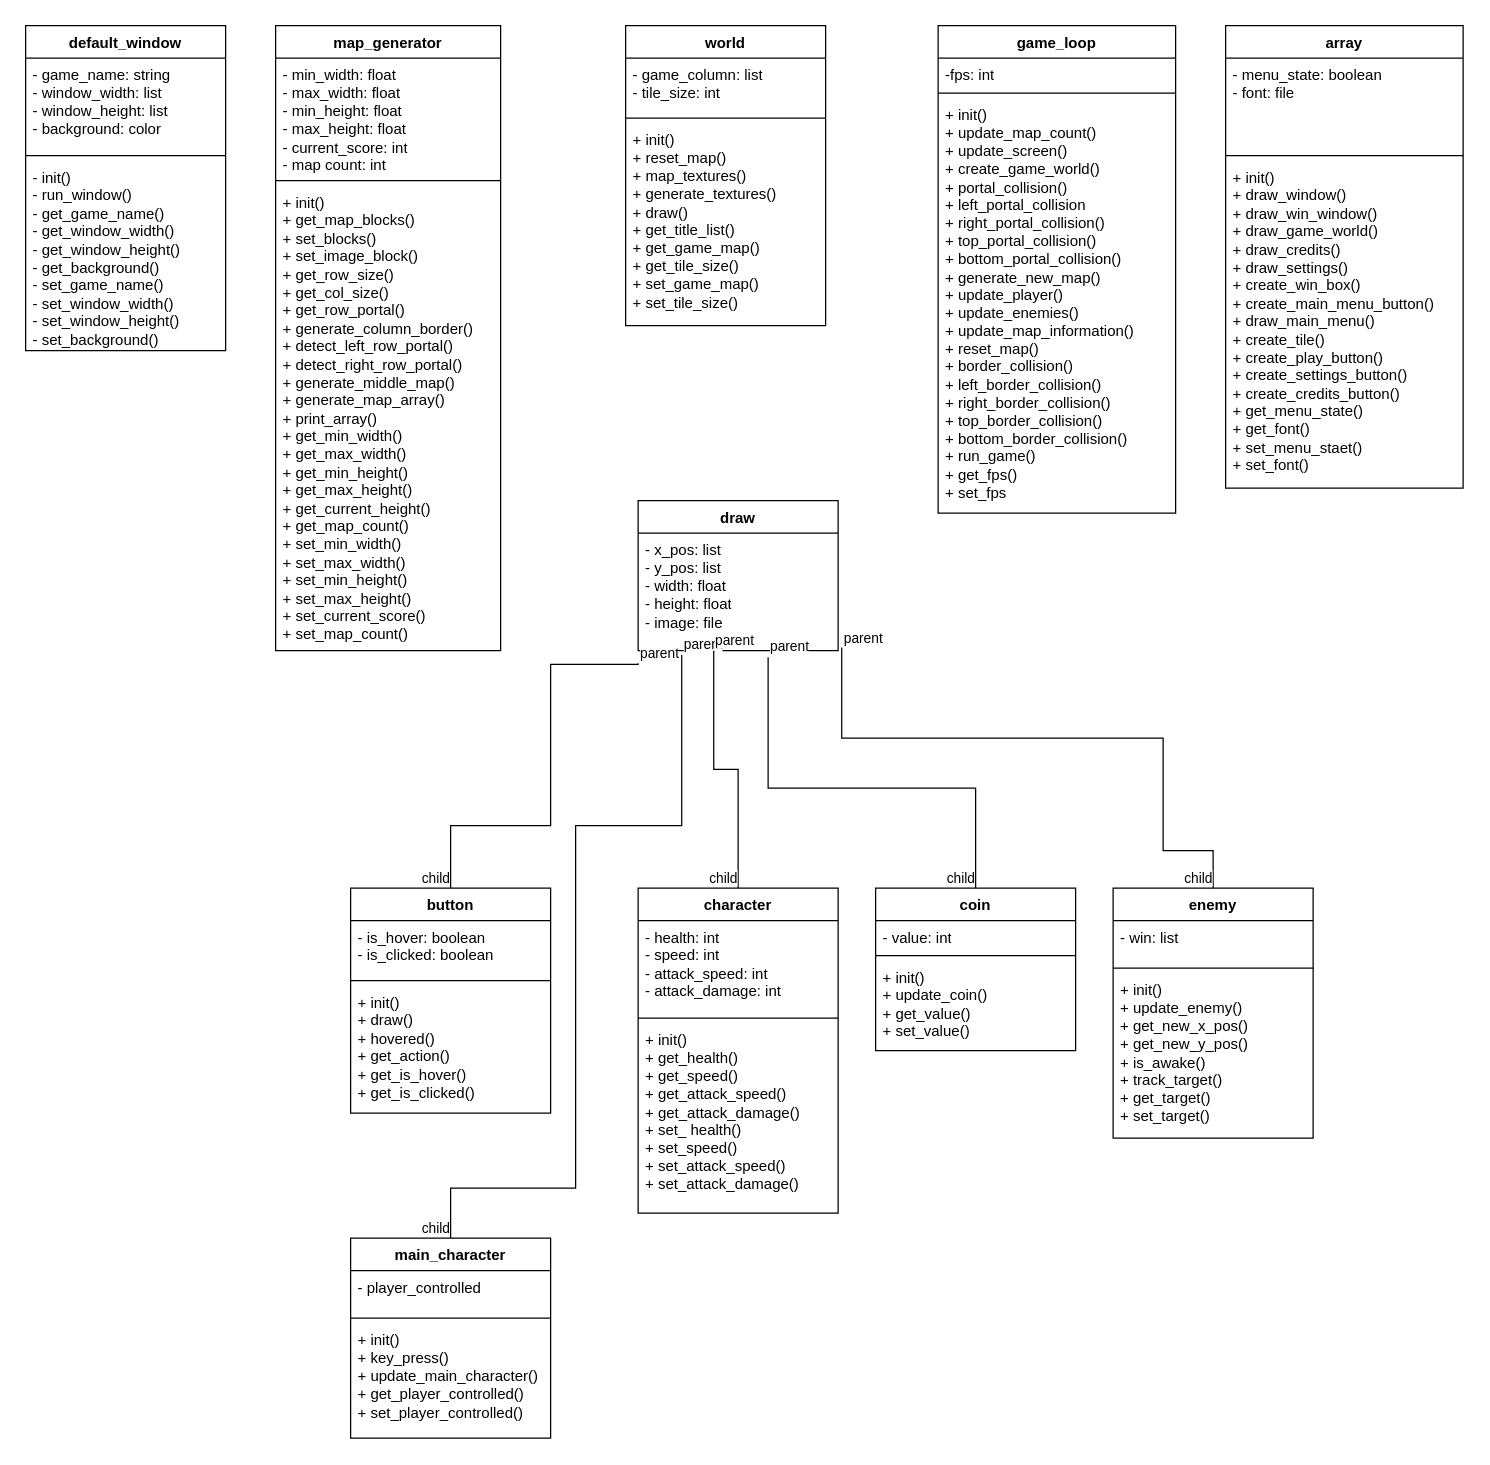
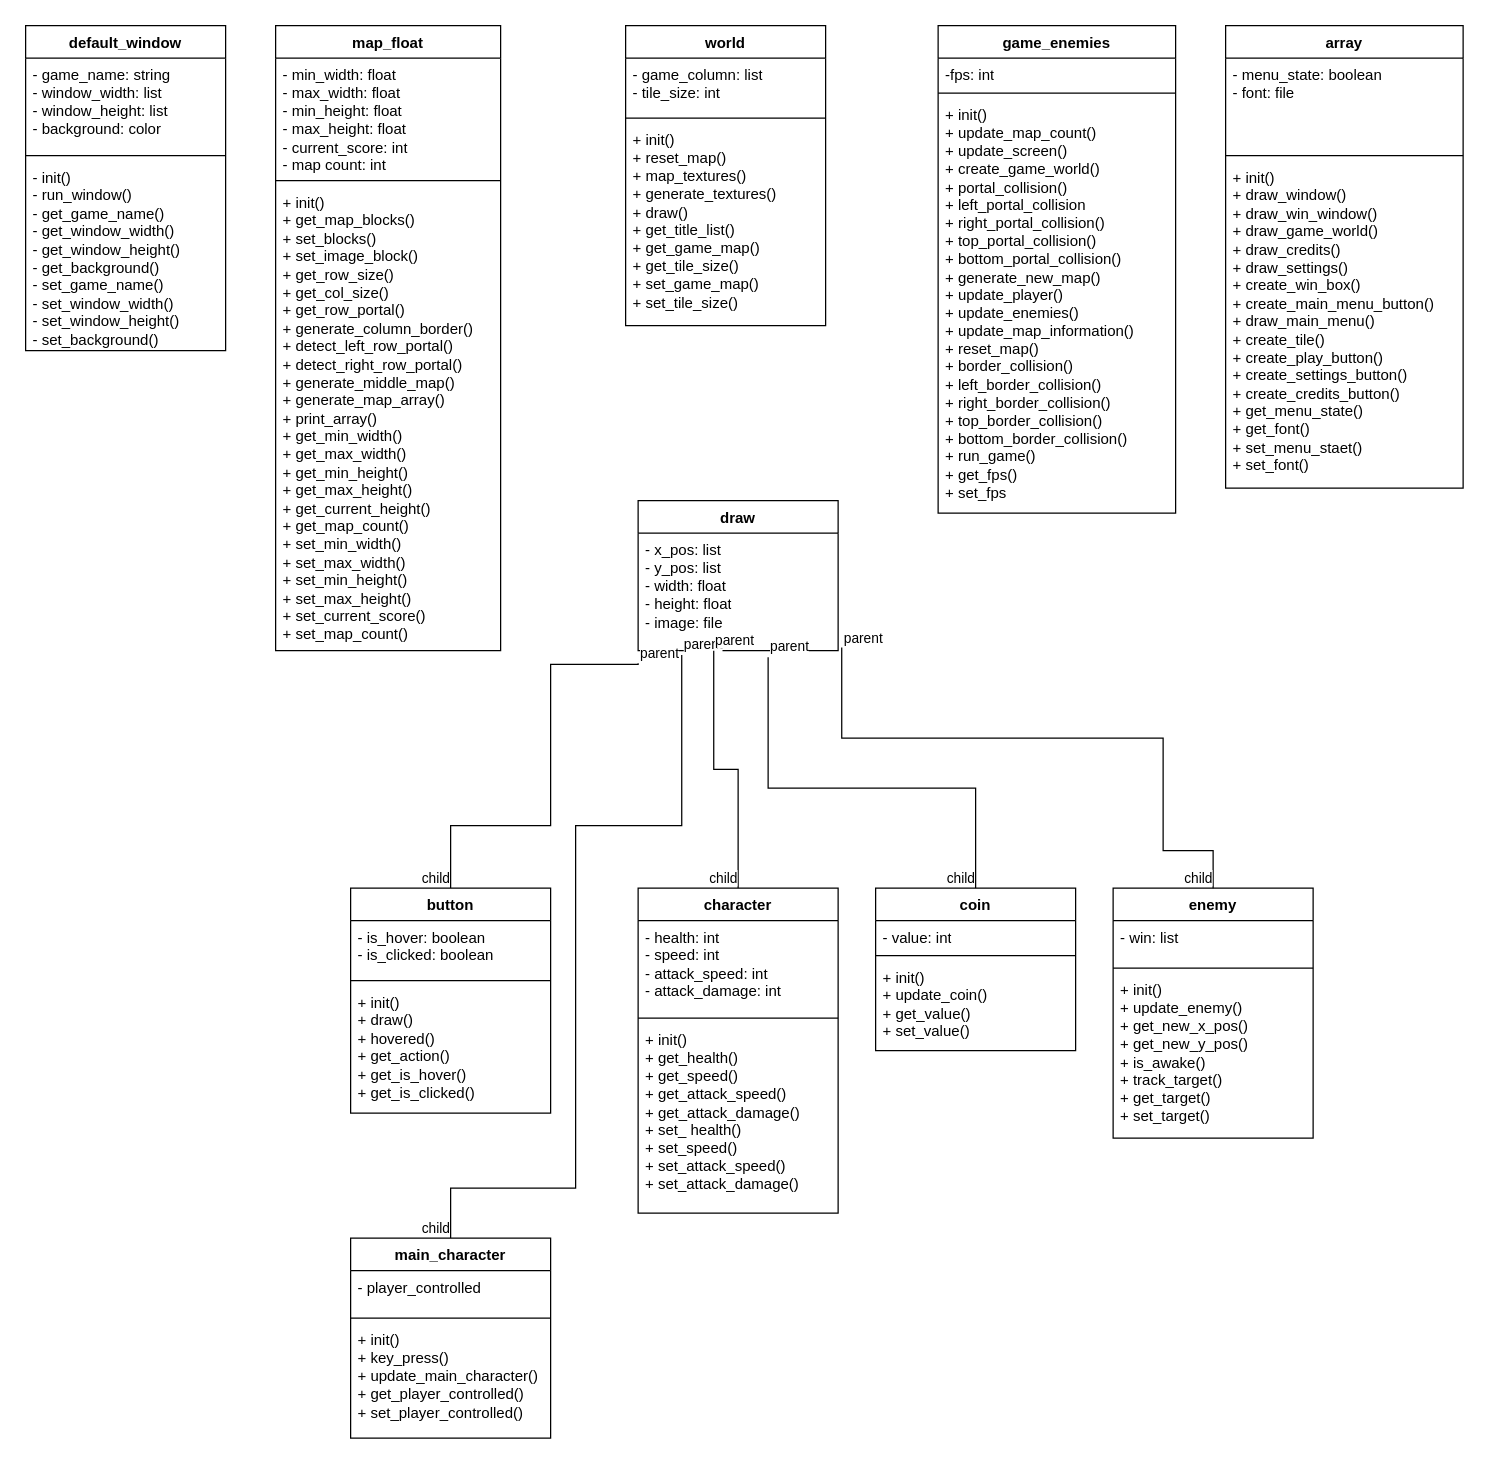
(388, 43) -> (388, 43)
(1057, 43) -> (1057, 43)
